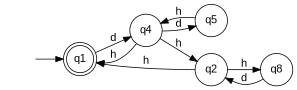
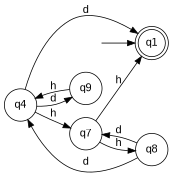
(211, 21) -> (86, 88)
(110, 46) -> (76, 170)
(113, 55) -> (86, 10)
(211, 70) -> (86, 134)
